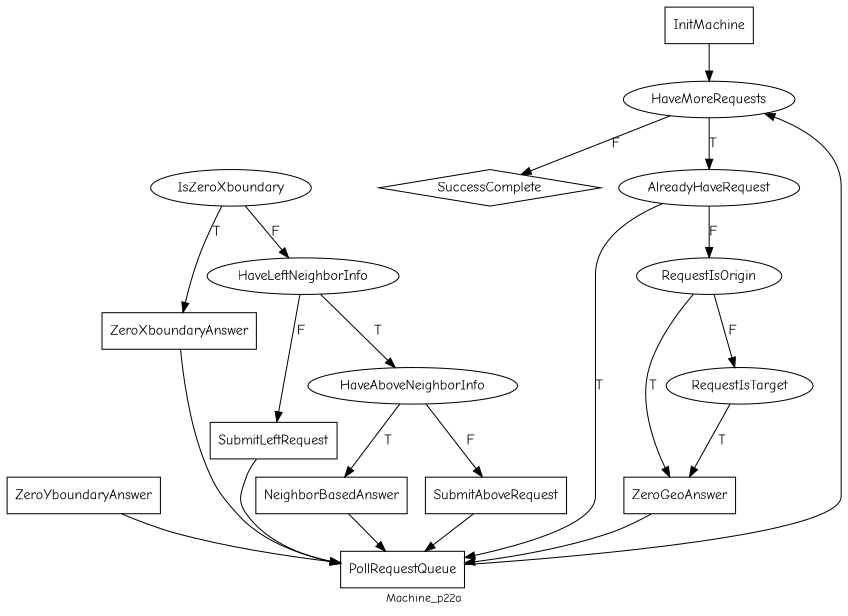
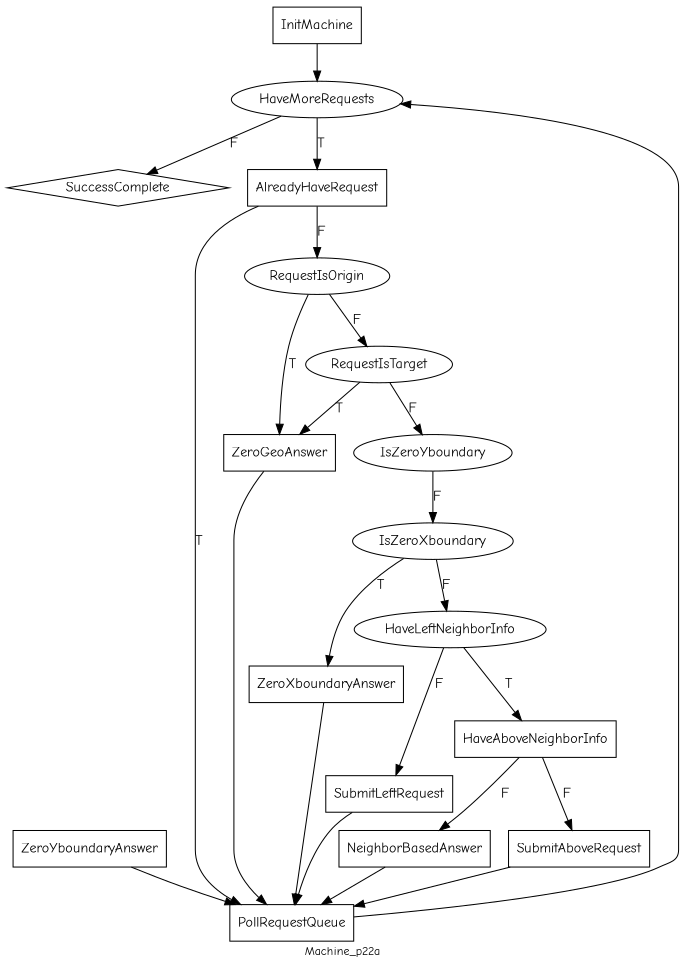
(709, 188) -> (317, 188)
(413, 386) -> (535, 739)
(388, 441) -> (505, 794)
none -> (433, 453)
